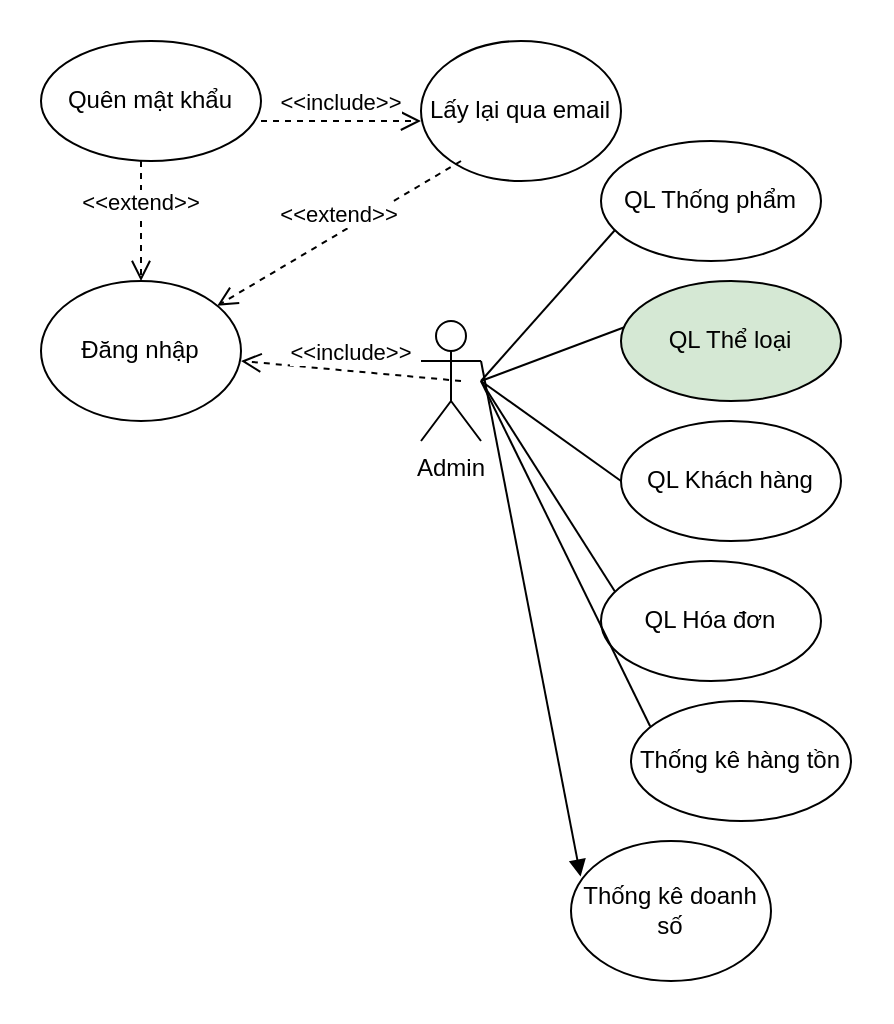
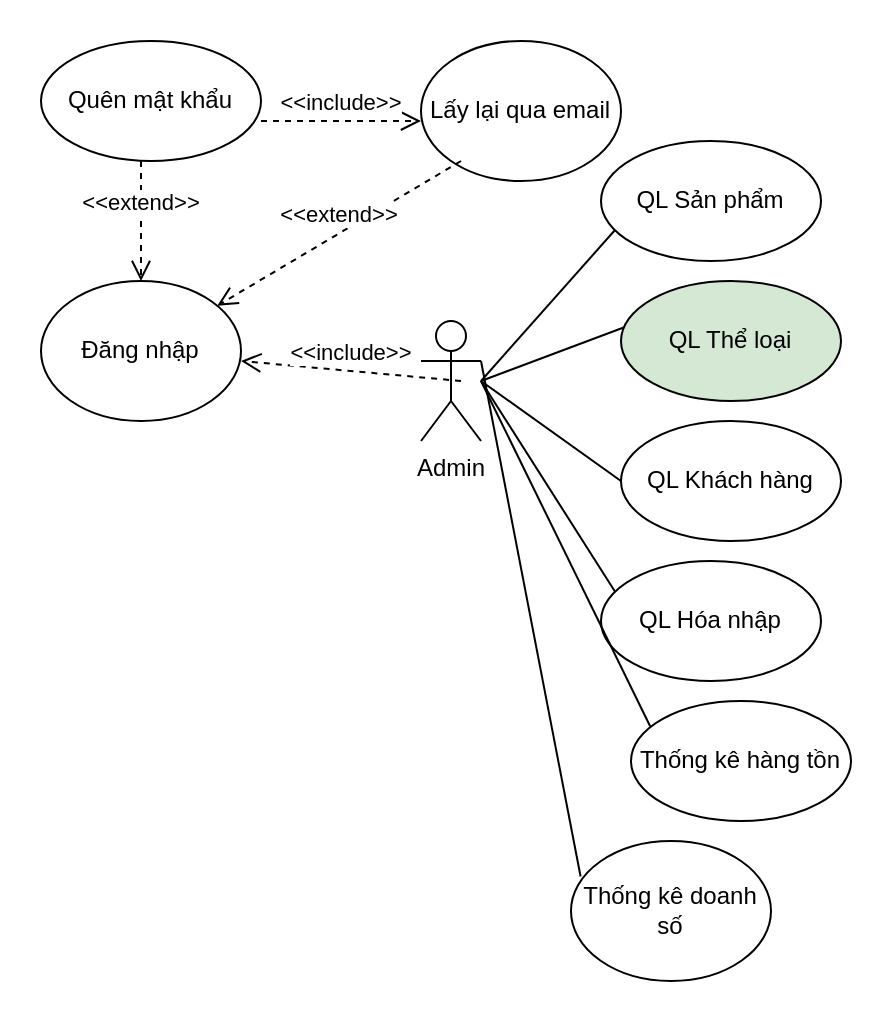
(711, 201) -> (711, 201)
(711, 621) -> (711, 621)
(577, 859) -> (579, 866)
